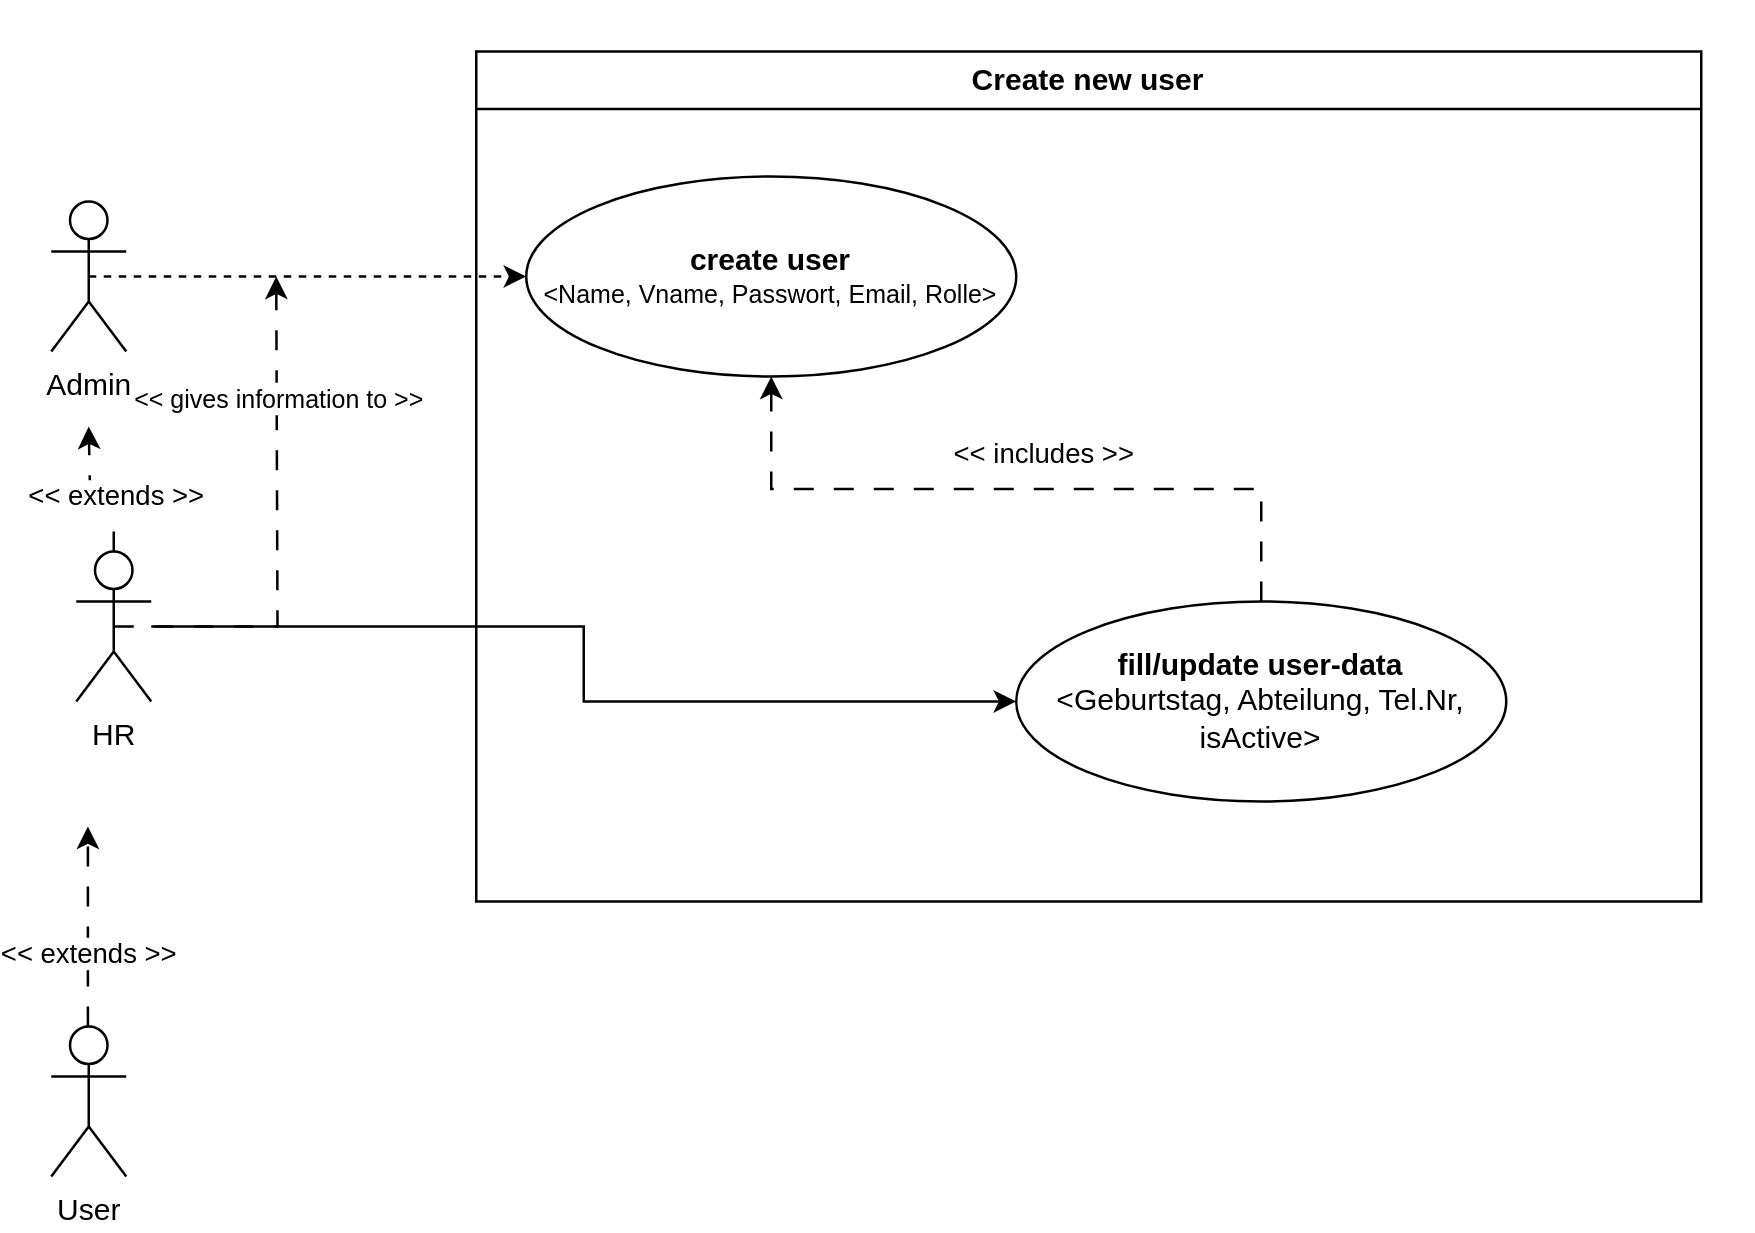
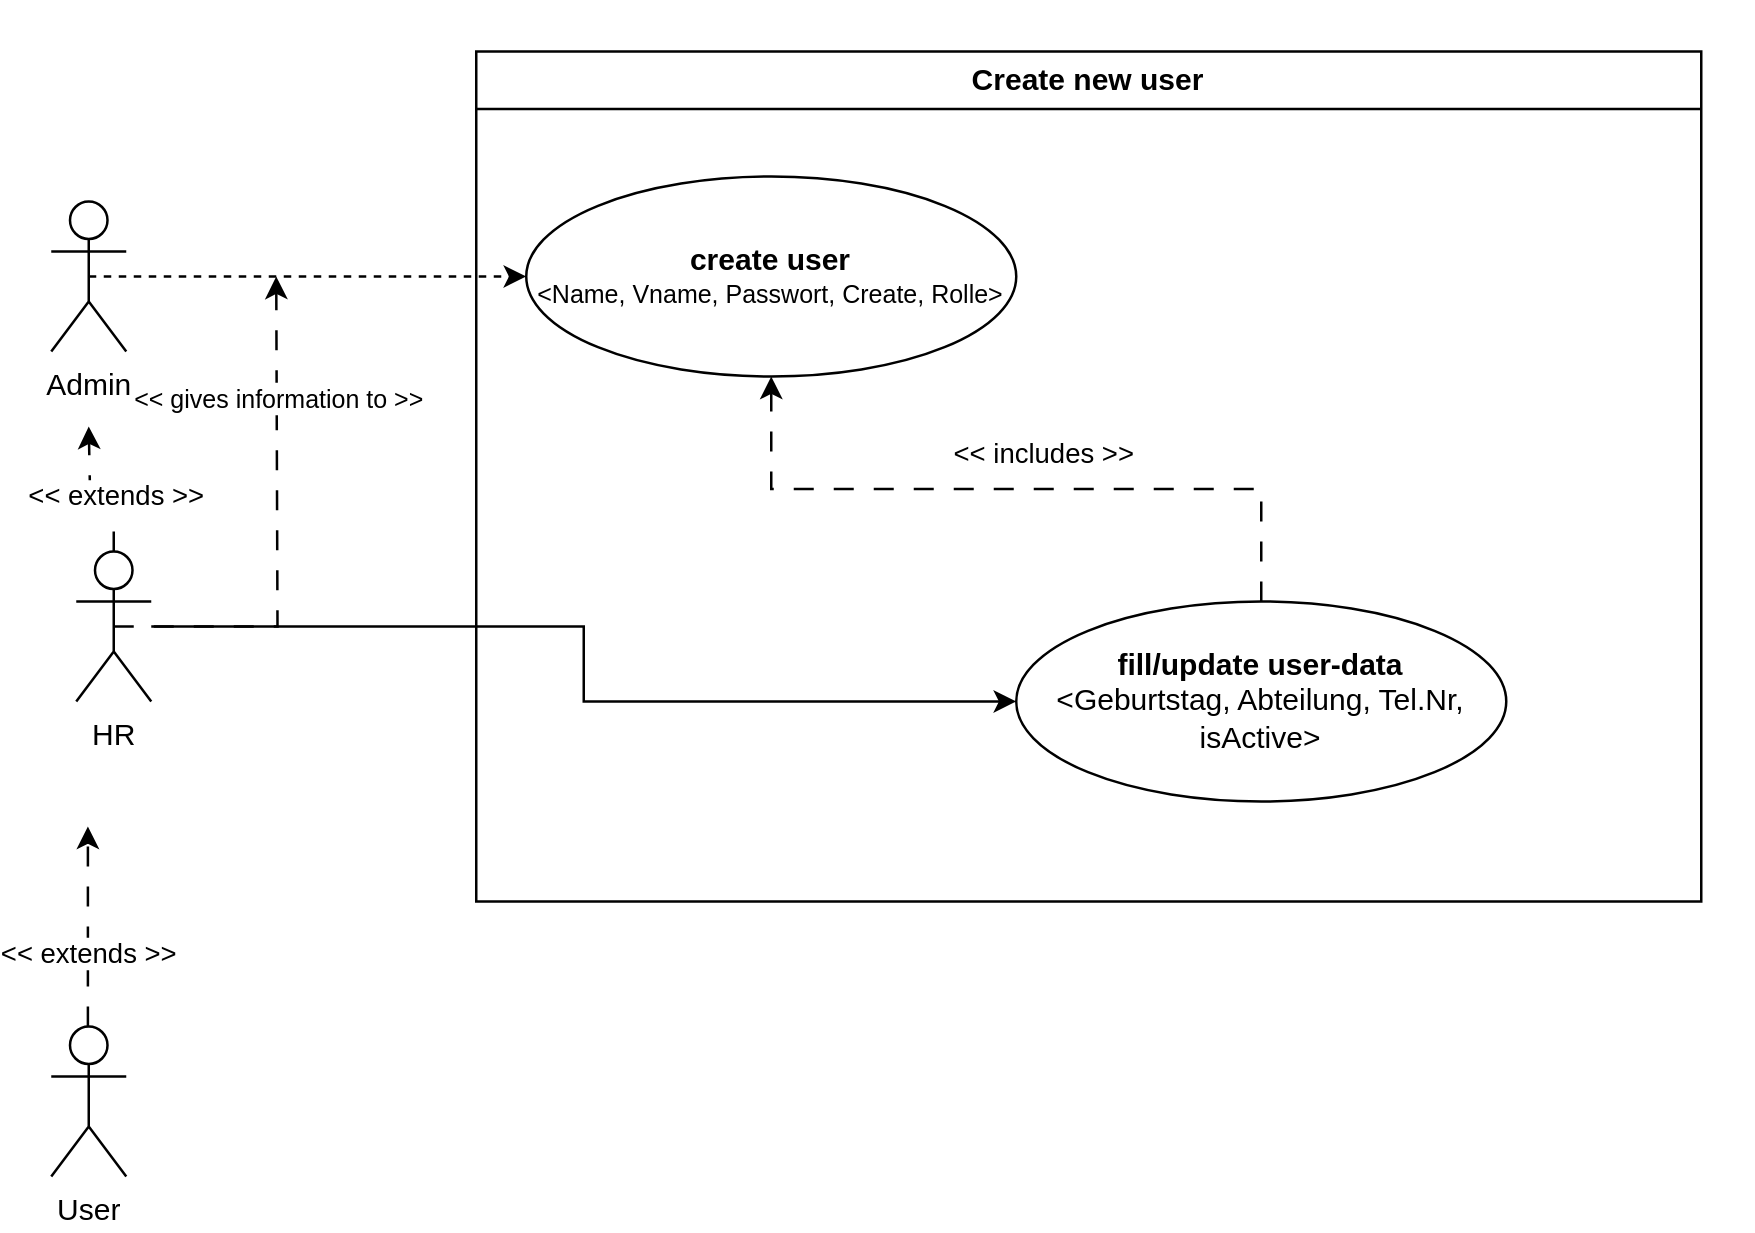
(771, 276) -> (771, 276)
